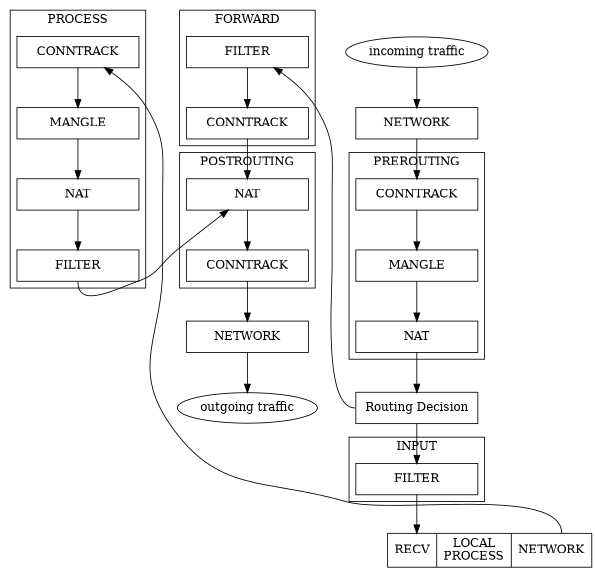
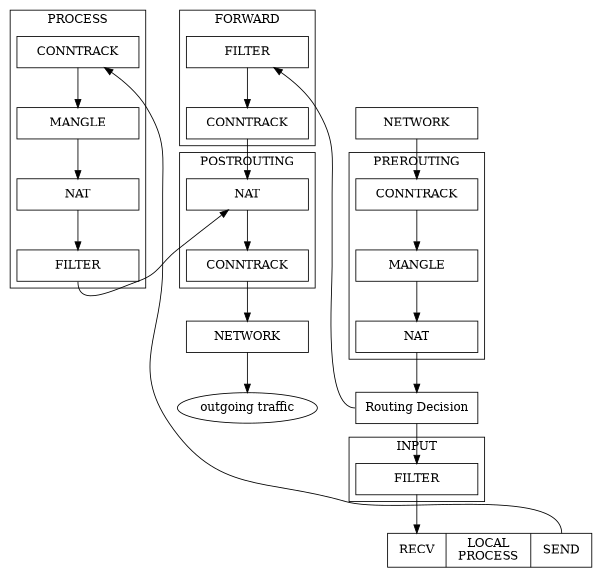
(417, 52) -> none
(552, 550) -> (561, 550)
